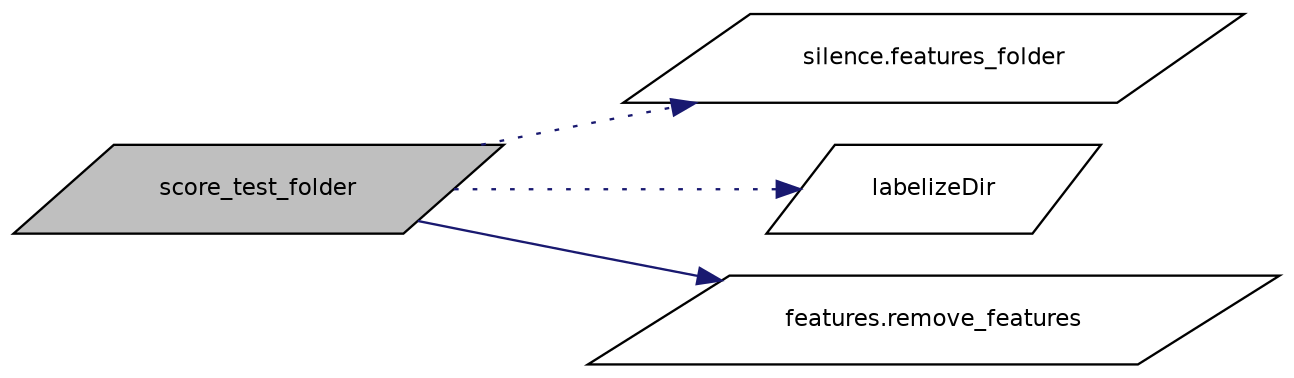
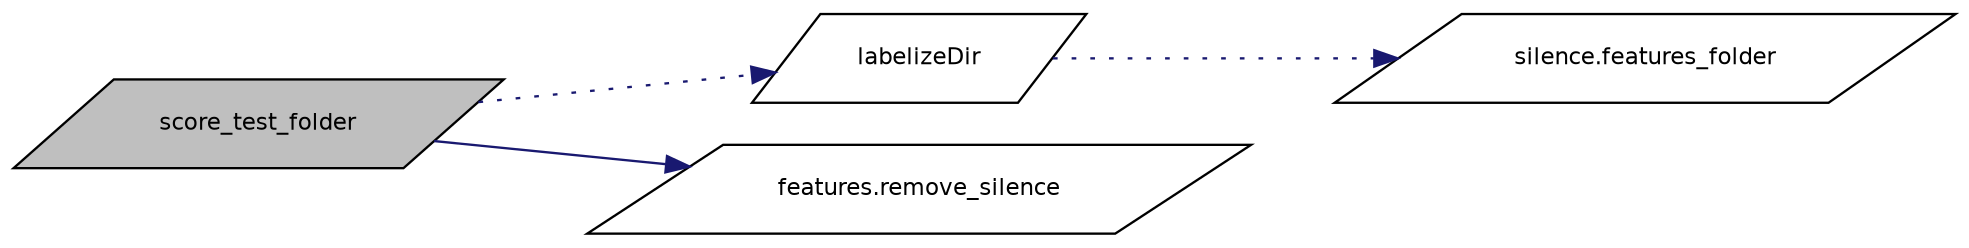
(577, 126) -> (1213, 58)
(934, 320) -> (919, 189)
